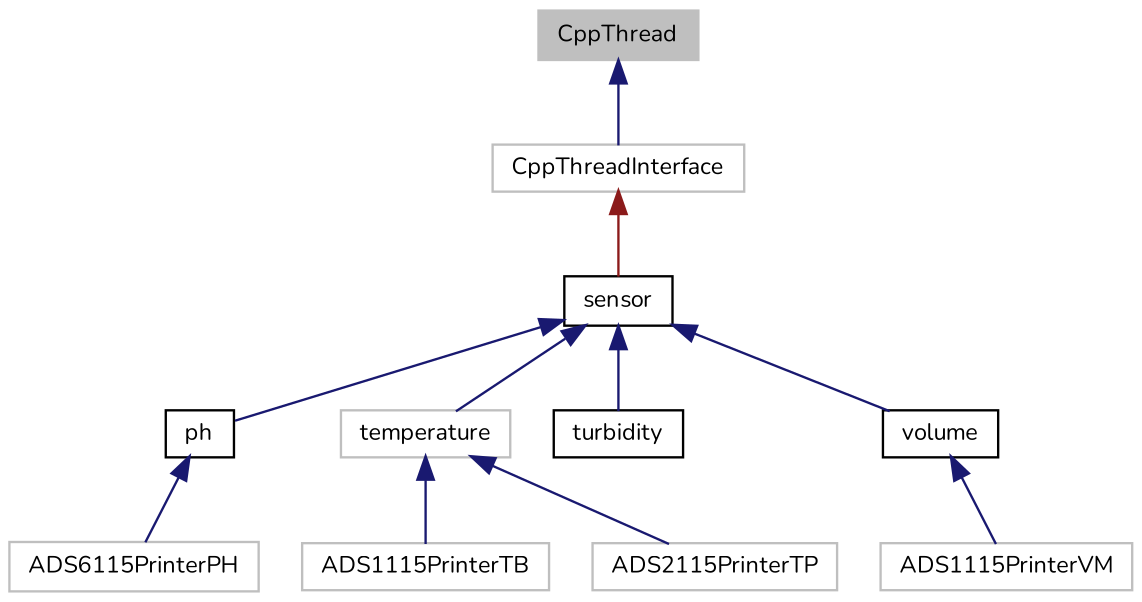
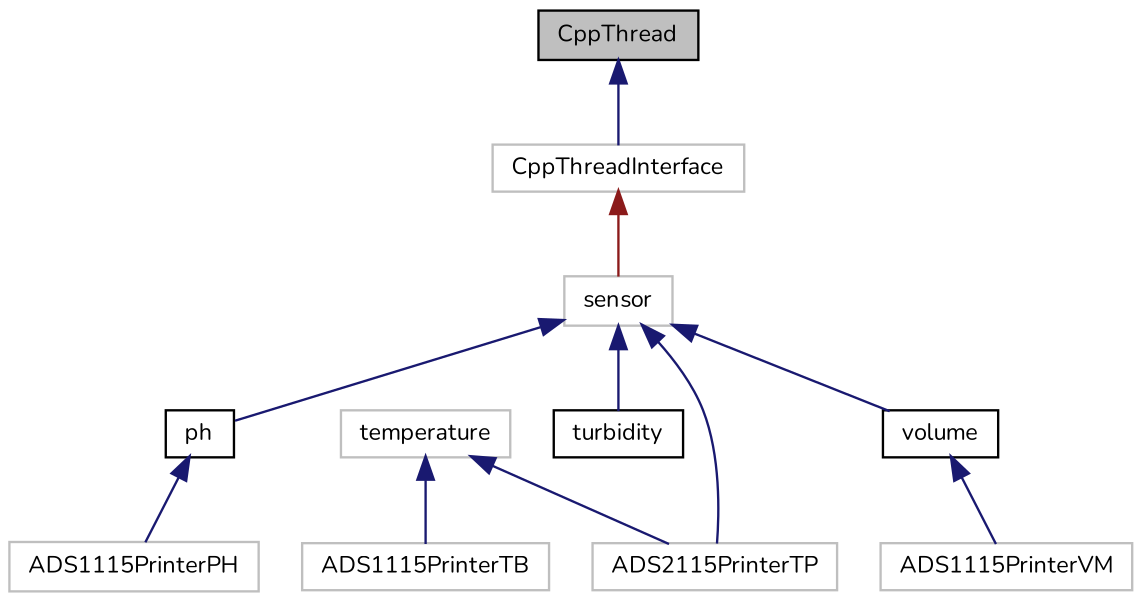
(618, 35) -> (618, 35)
(618, 301) -> (618, 301)
(511, 375) -> (711, 435)
(134, 567) -> (134, 567)
